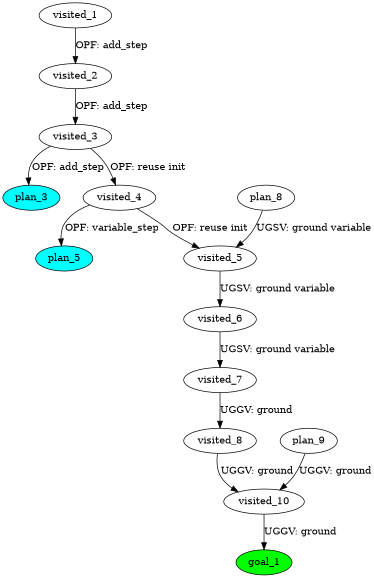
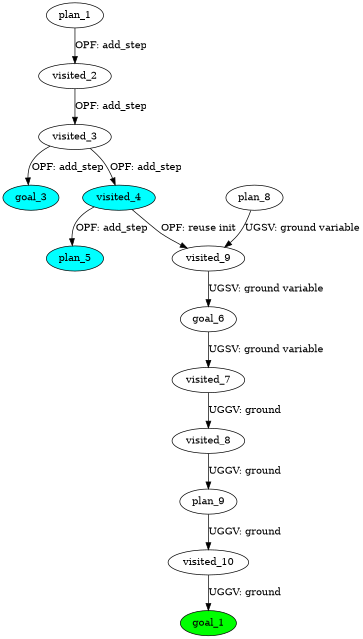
(75, 15) -> (75, 15)
(148, 167) -> (146, 167)
(31, 198) -> (31, 198)
(119, 198) -> (119, 198)
(112, 228) -> (112, 228)
(220, 258) -> (208, 258)
(220, 319) -> (208, 319)
(219, 473) -> (208, 468)
